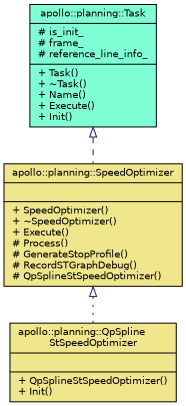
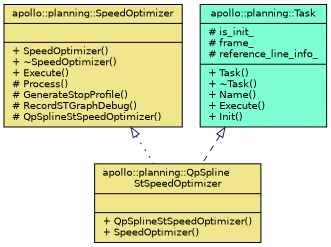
(93, 150) -> (211, 150)
(35, 392) -> (151, 233)
